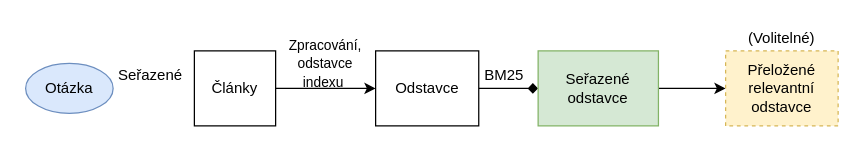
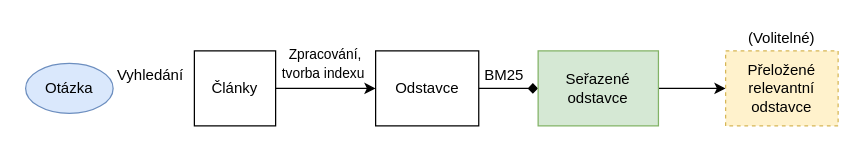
(326, 63) -> (326, 63)
(151, 76) -> (151, 76)
